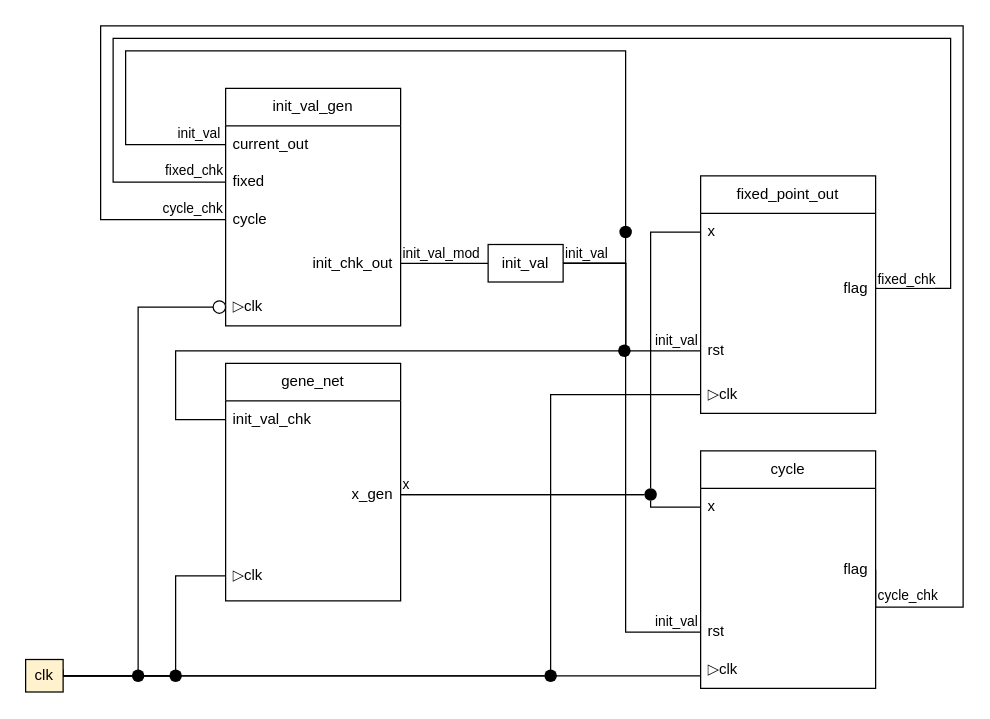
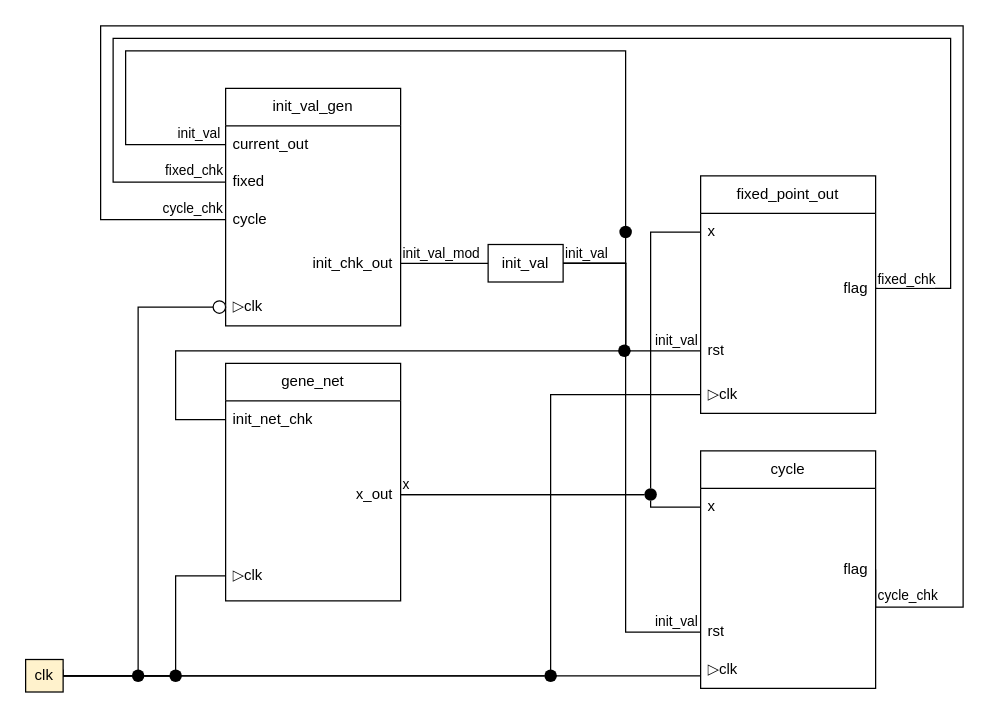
(278, 419) -> (280, 419)
(372, 494) -> (372, 494)
